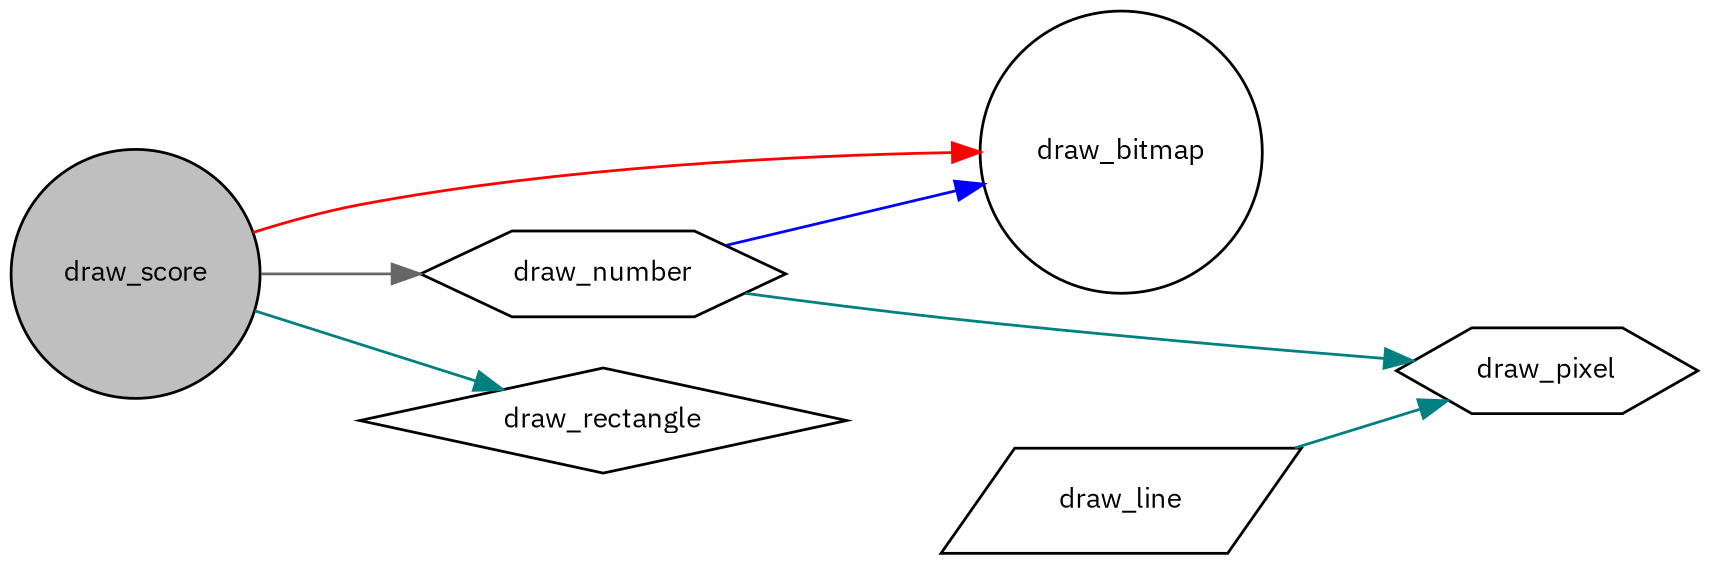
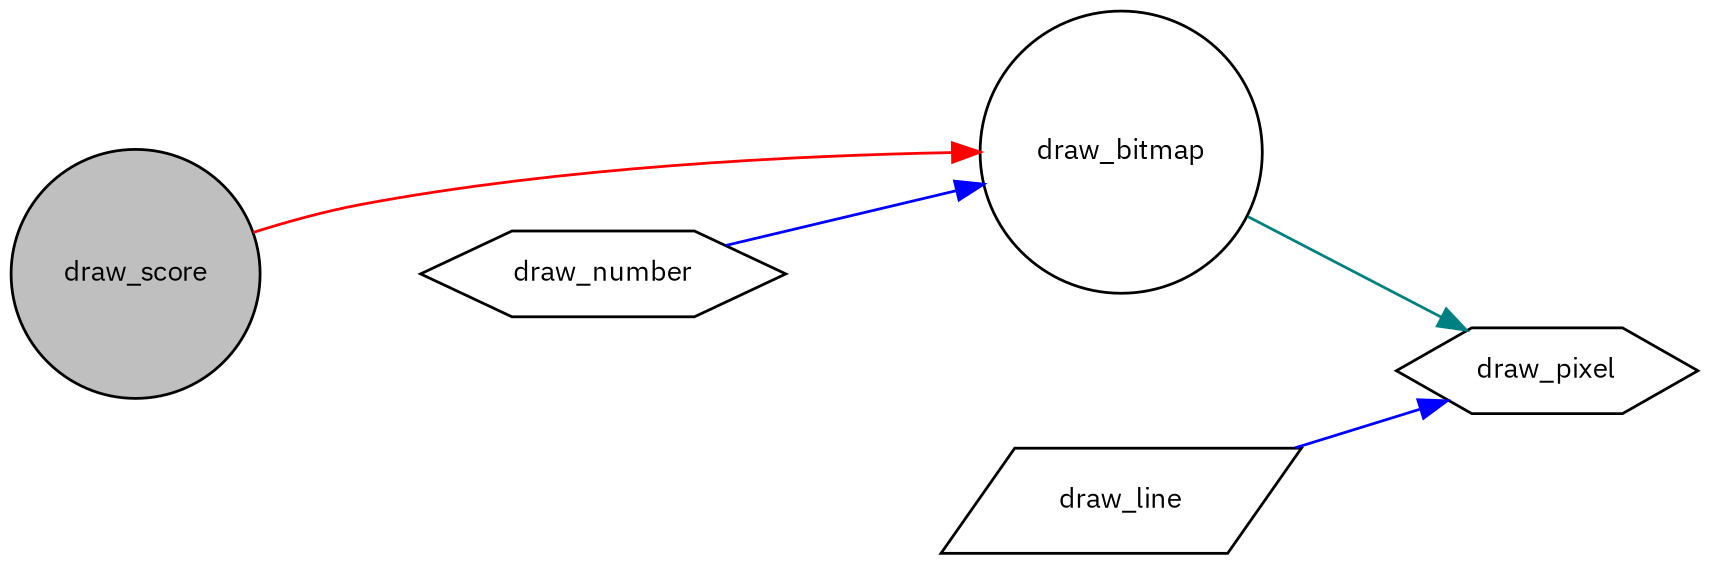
(327, 274) -> none
(1065, 330) -> (1345, 267)
(603, 421) -> none
(1357, 429) -> (1357, 429)
